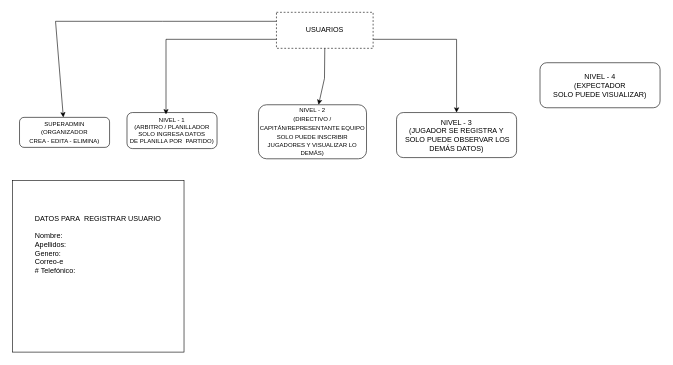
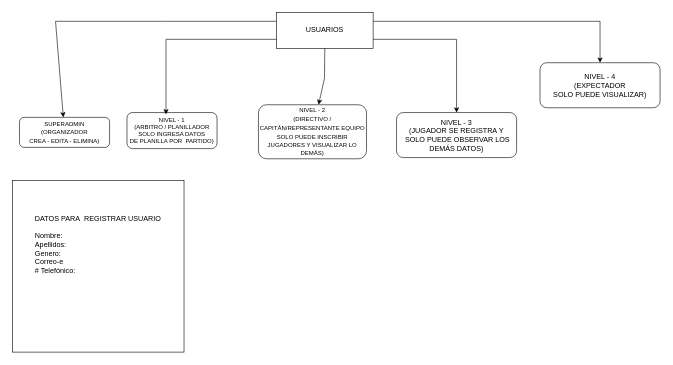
none -> (599, 21)
(325, 30) -> (325, 30)
